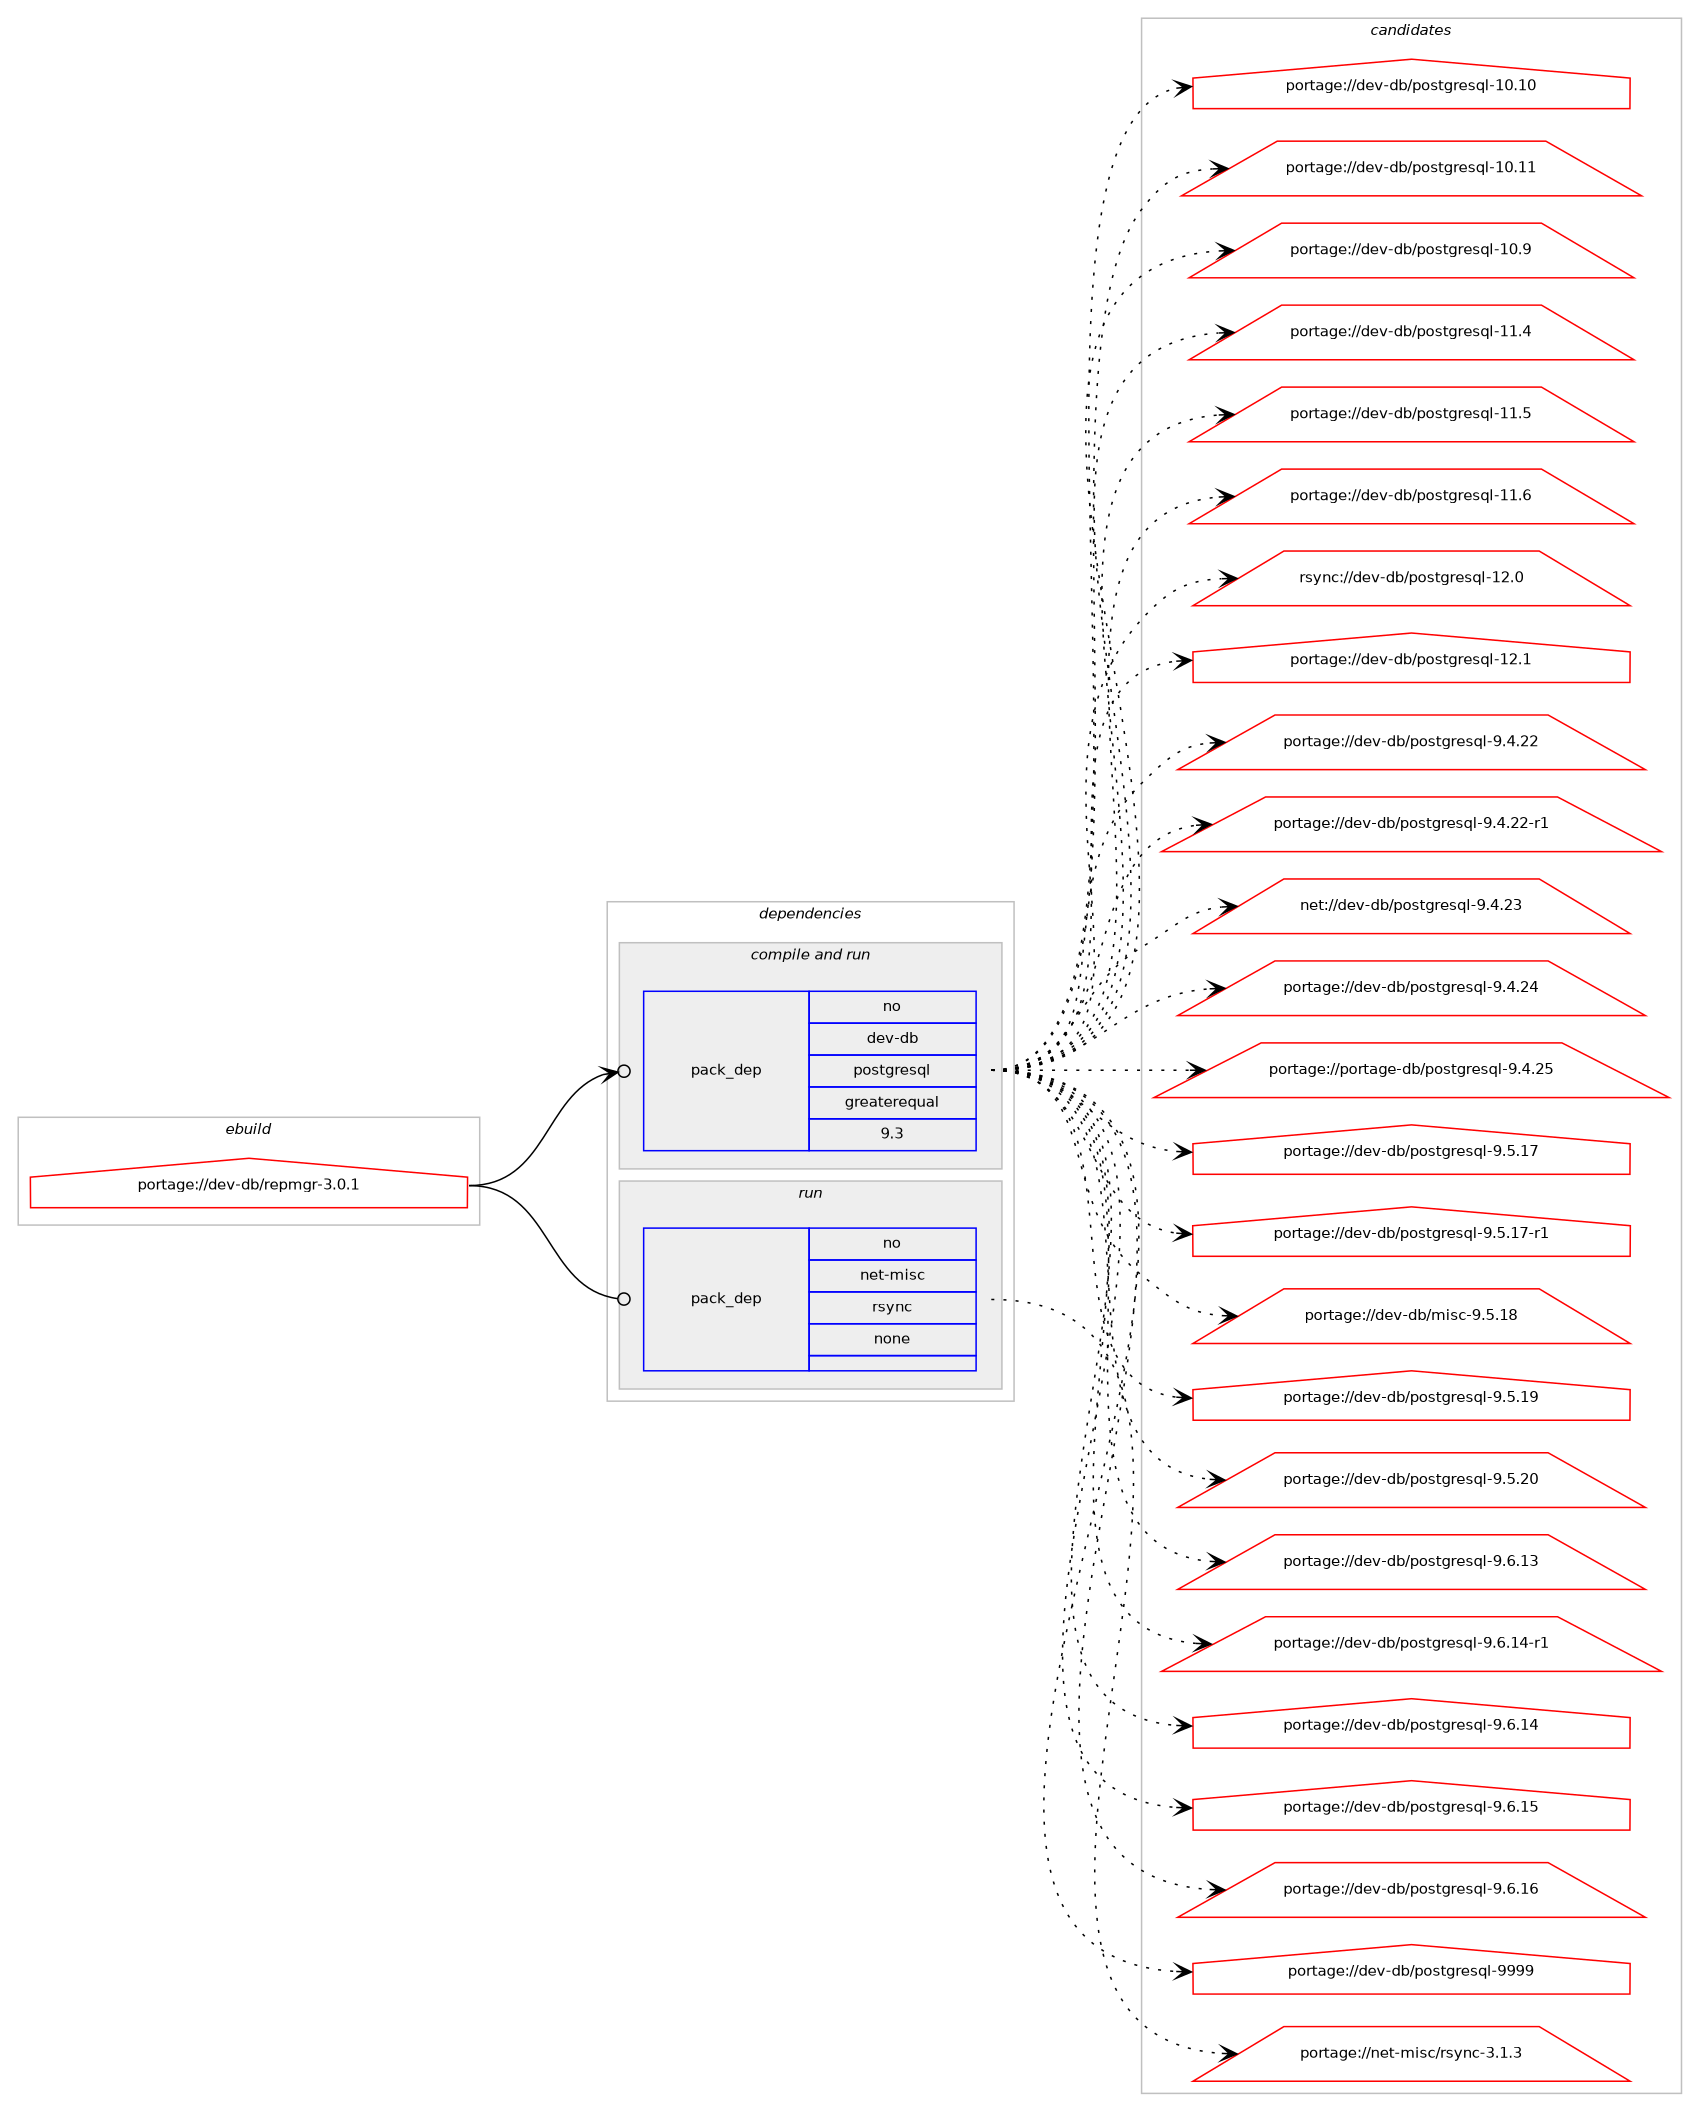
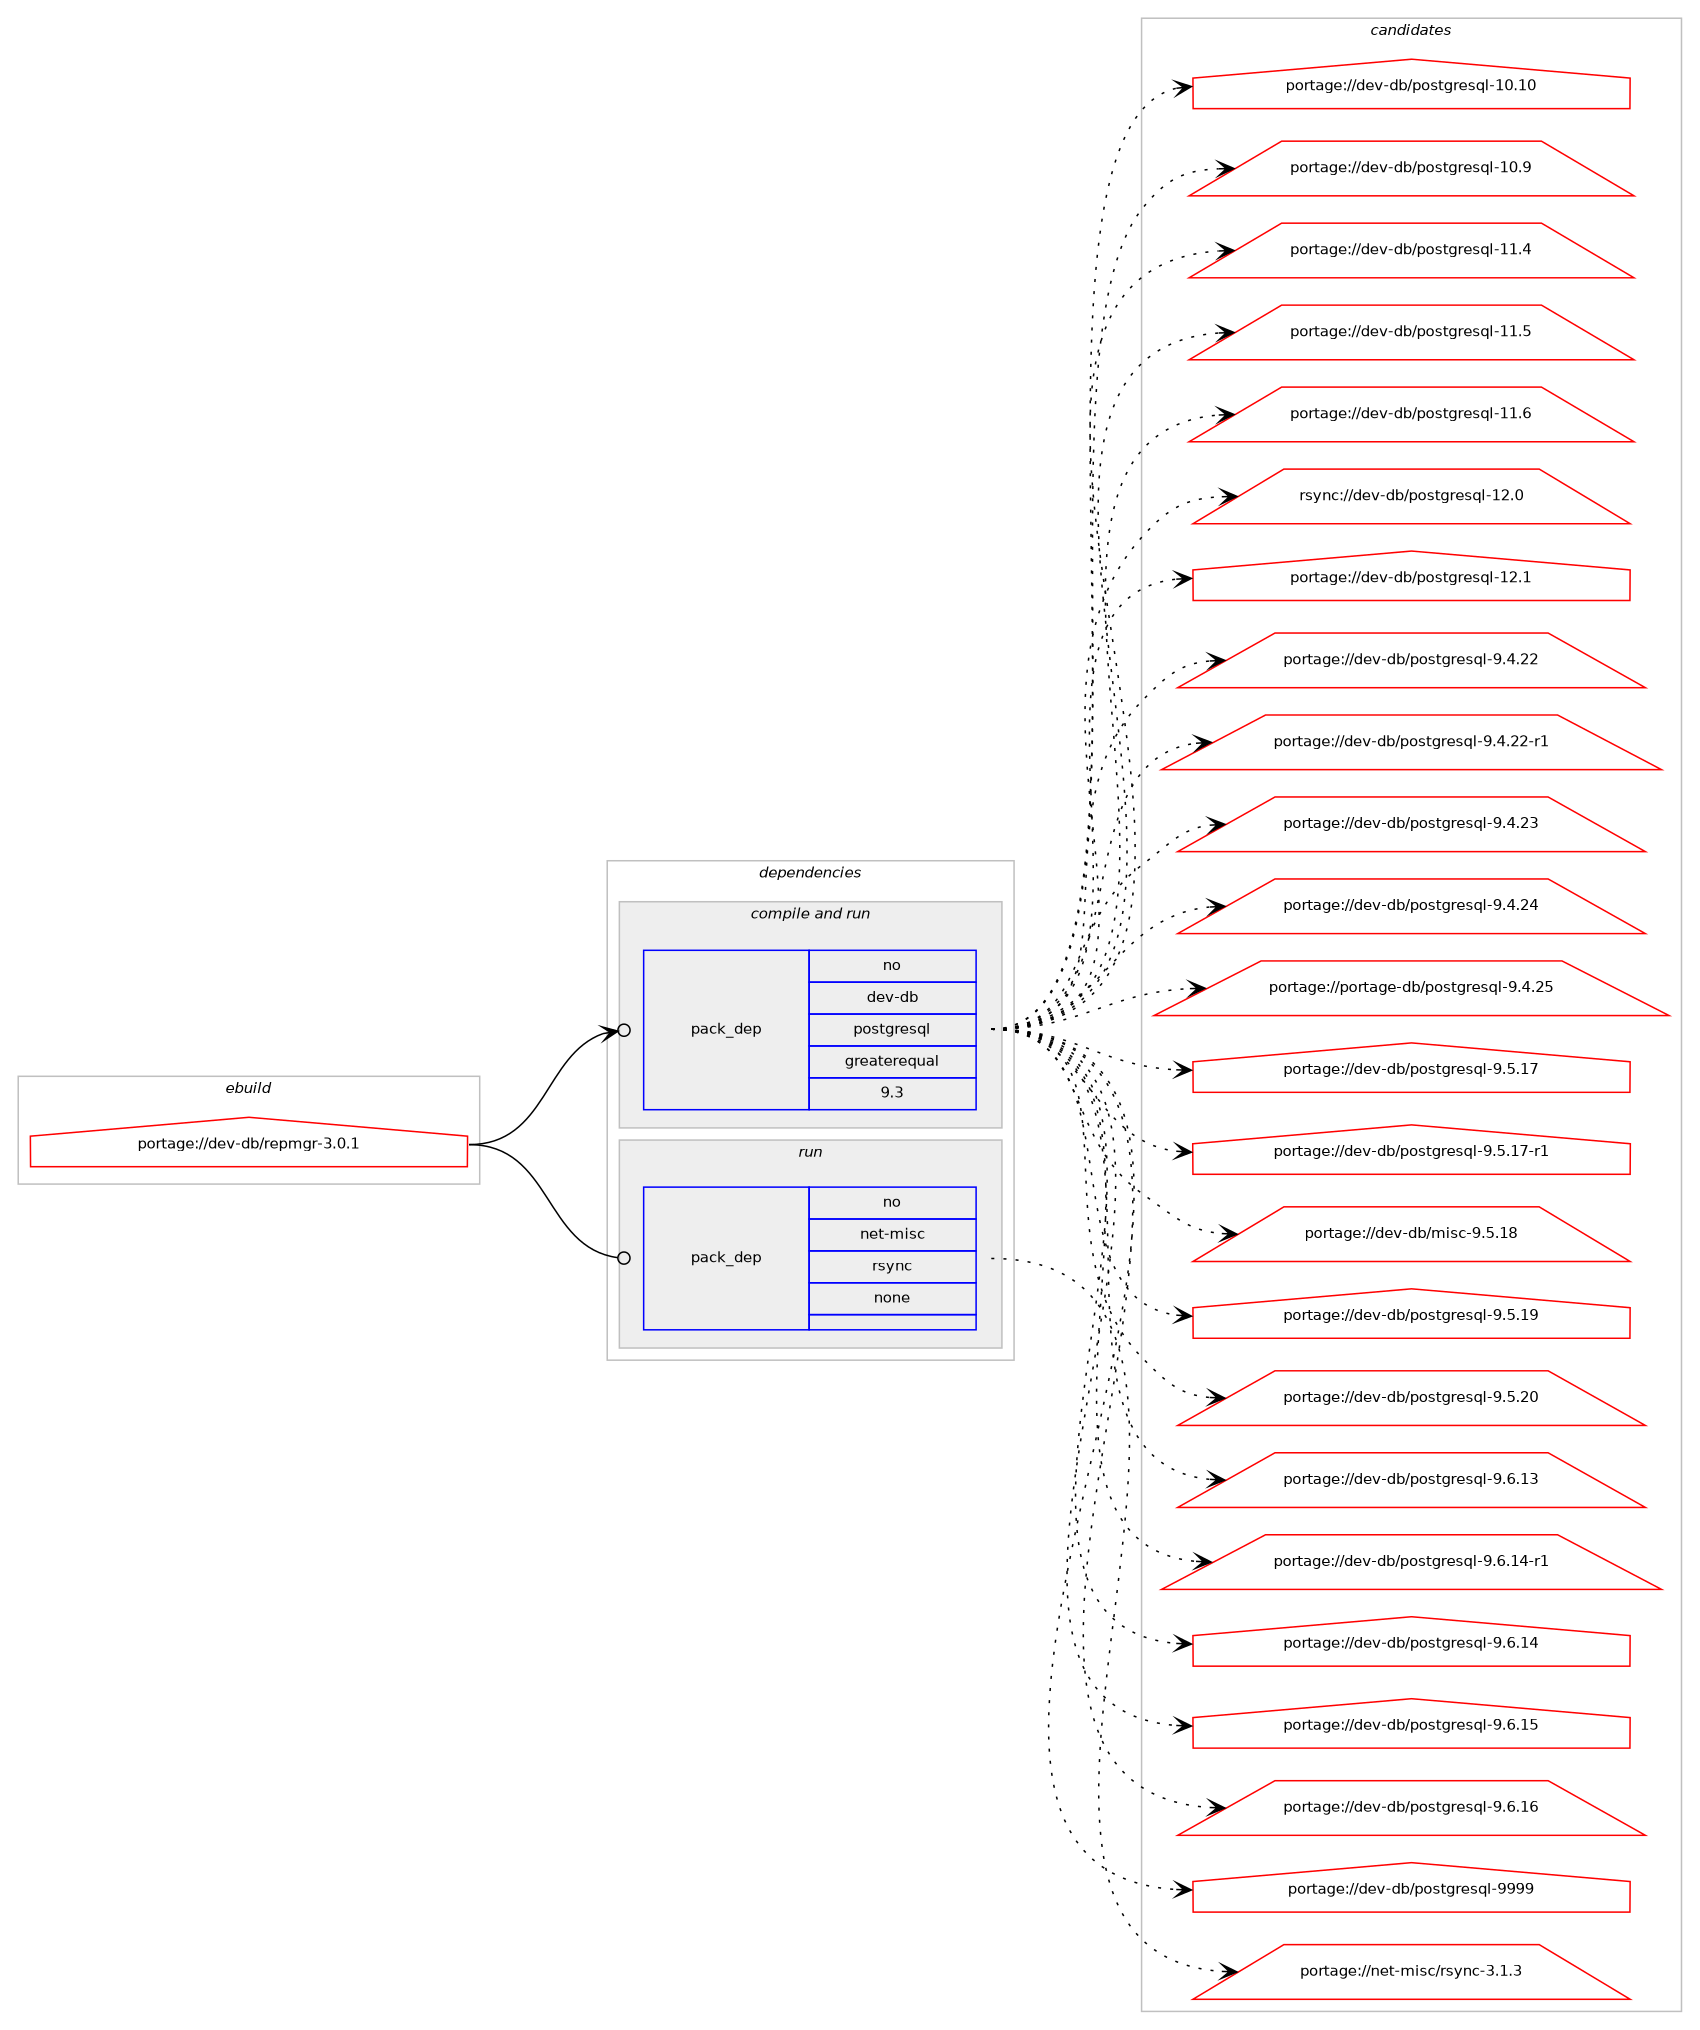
(1412, 169) -> none
(1412, 906) -> (1412, 824)
